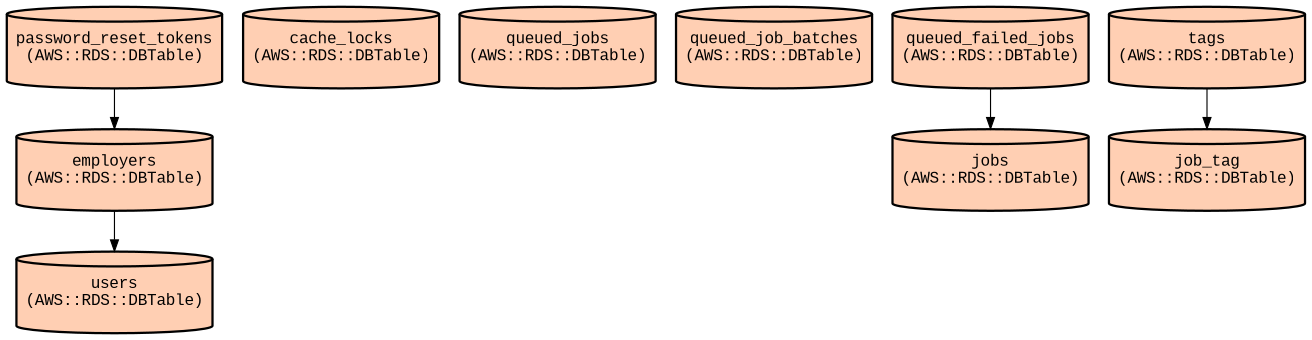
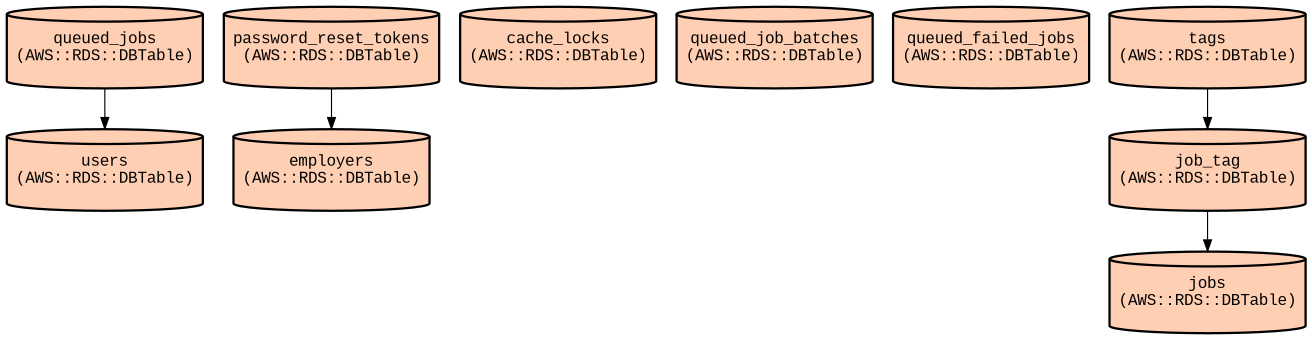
(991, 103) -> (1208, 225)
(114, 225) -> (105, 103)
